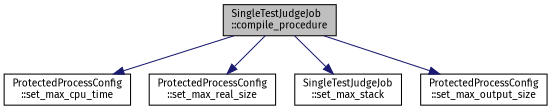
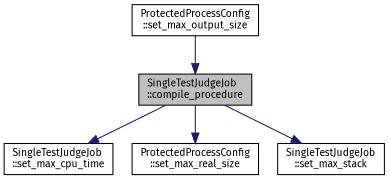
(377, 53) -> (195, 50)
(67, 90) -> (59, 159)
